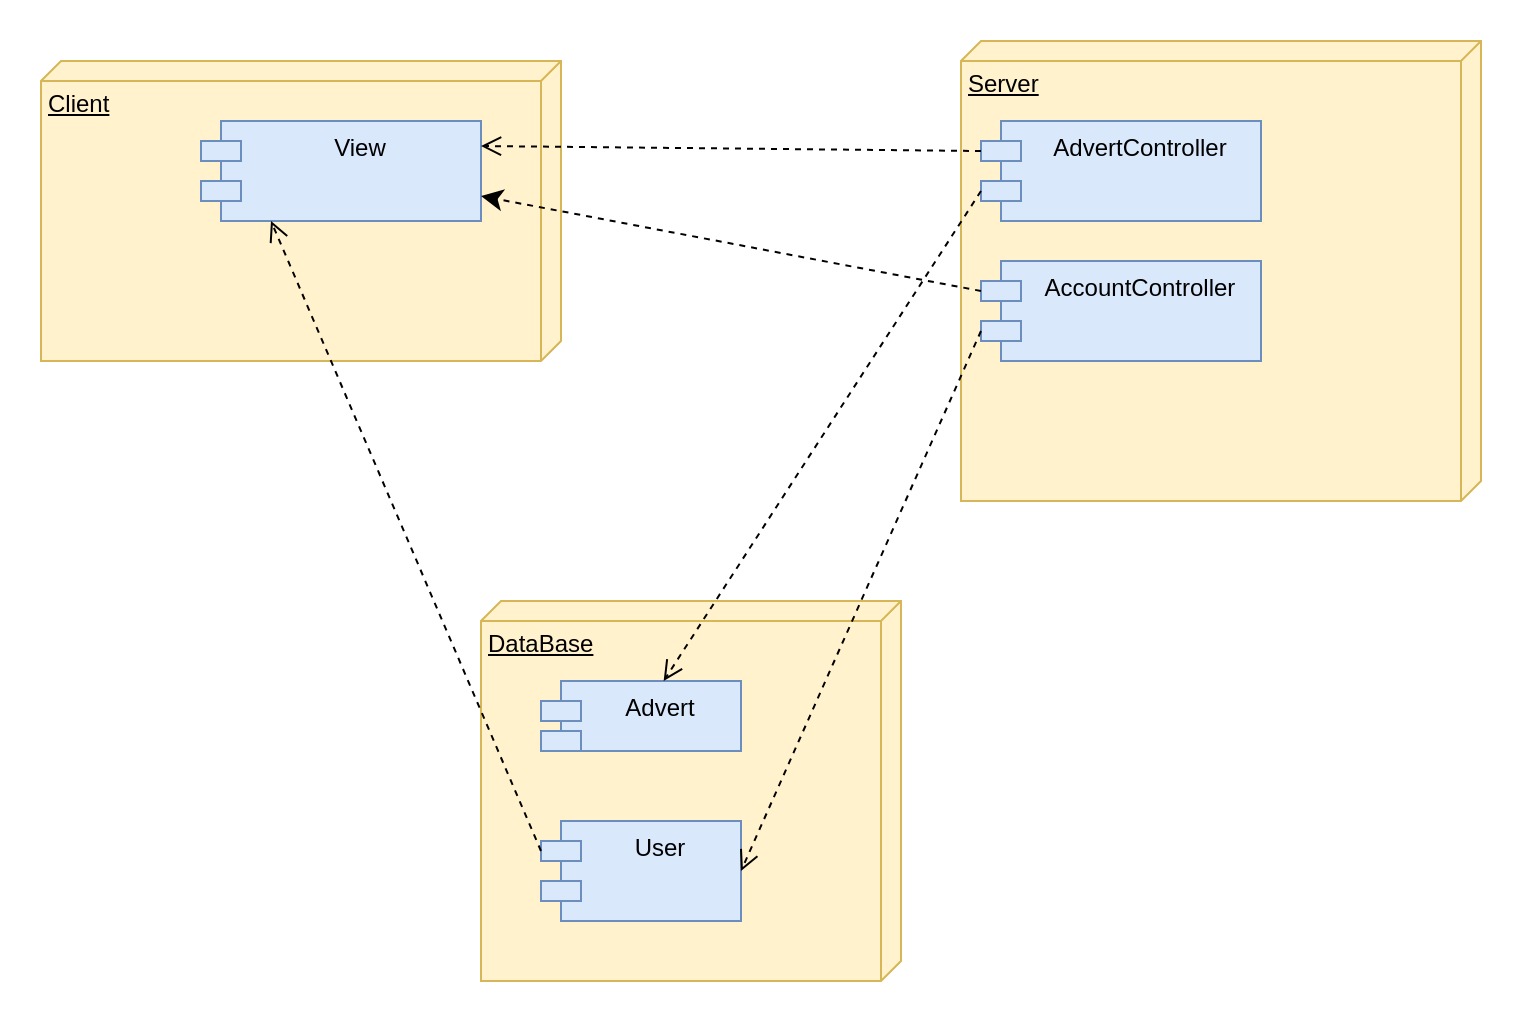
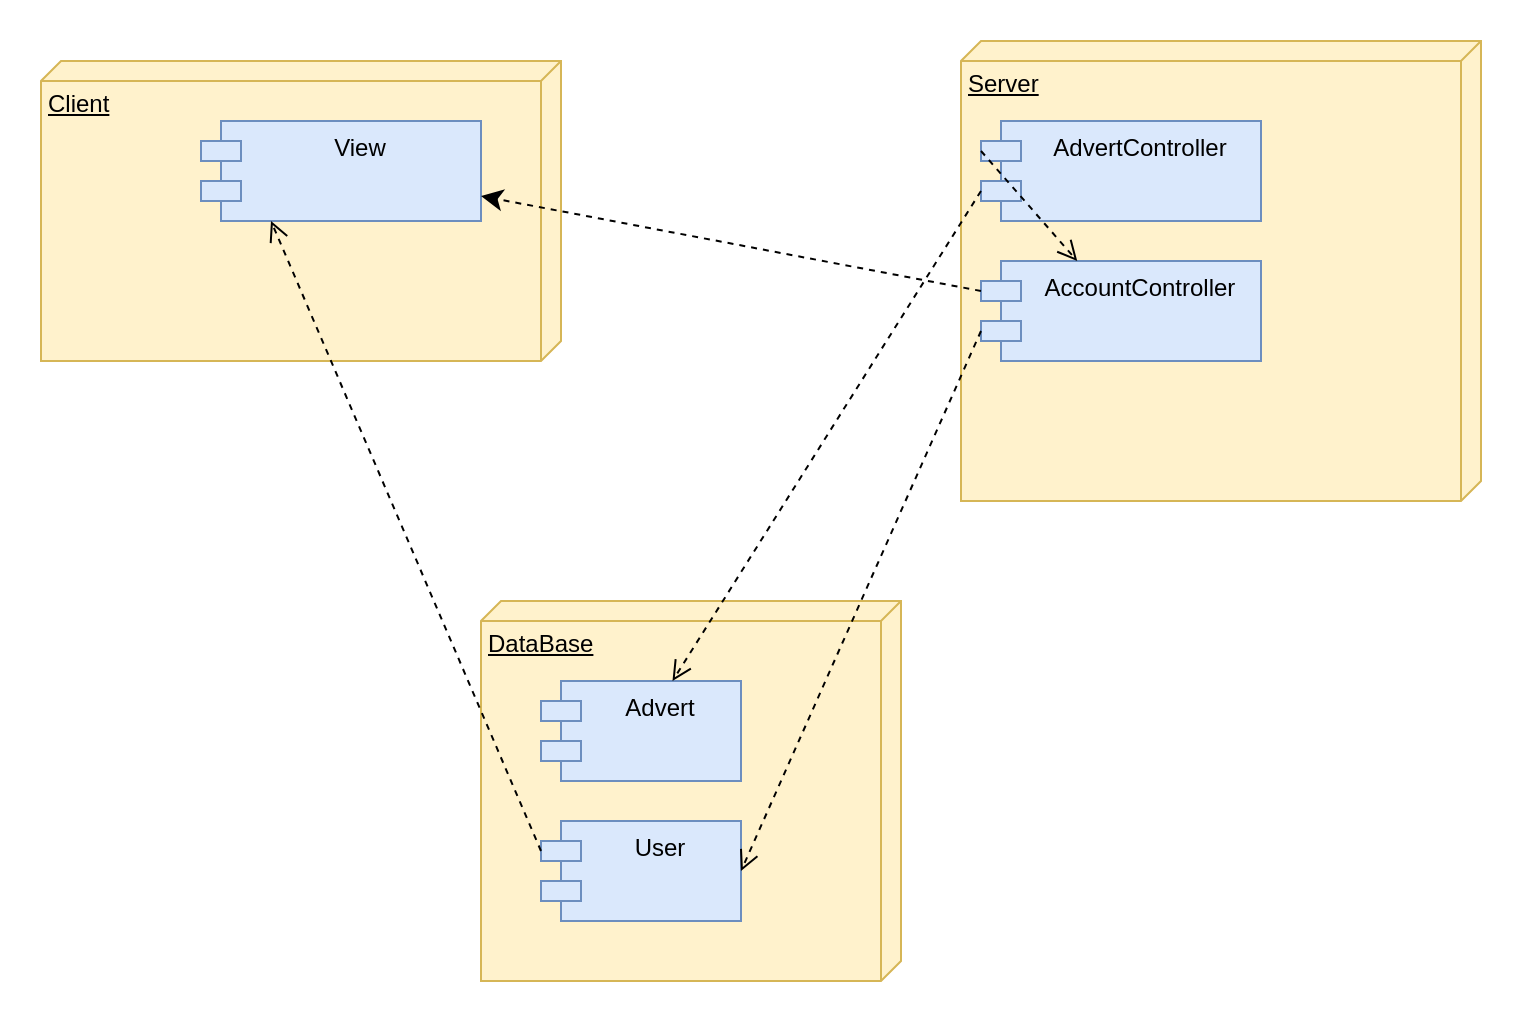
(734, 149) -> (1049, 229)
(641, 716) -> (641, 731)
